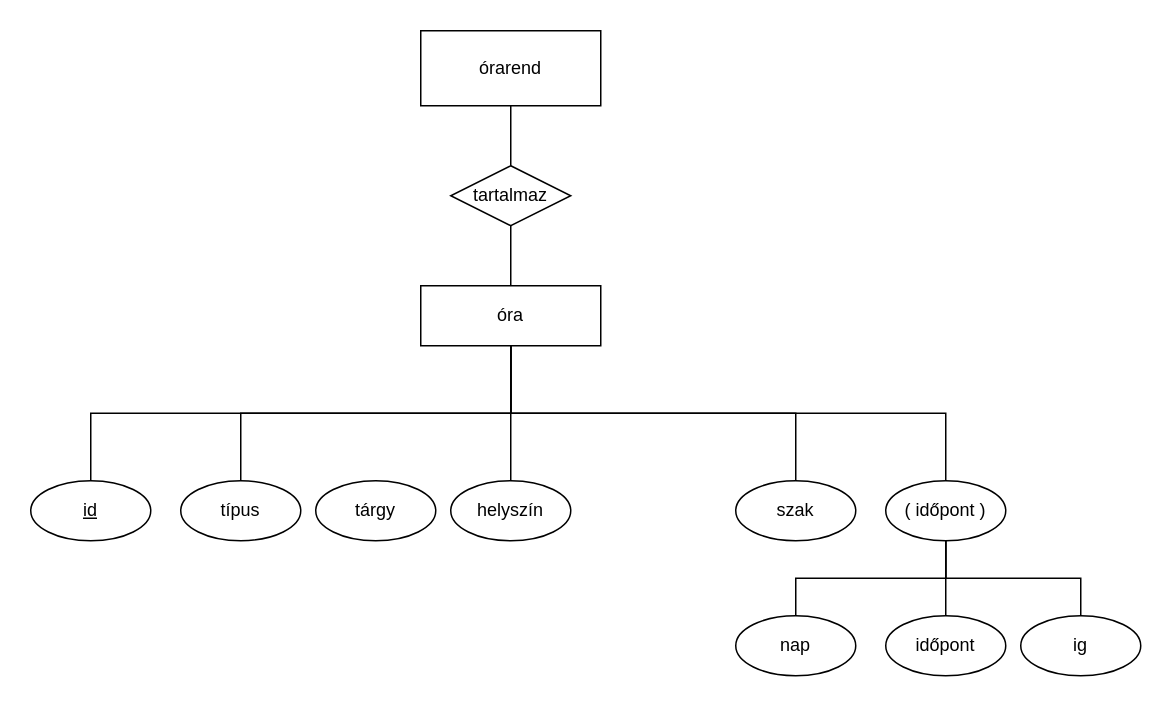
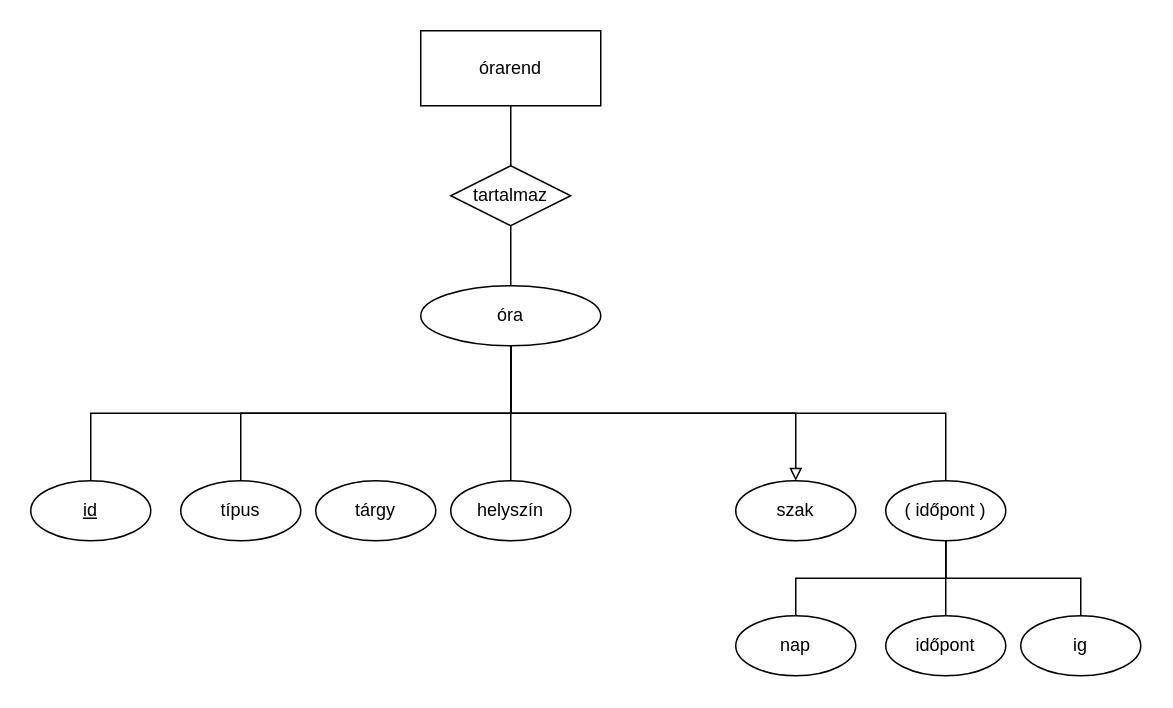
(511, 316) -> (511, 316)
(796, 472) -> (796, 467)
